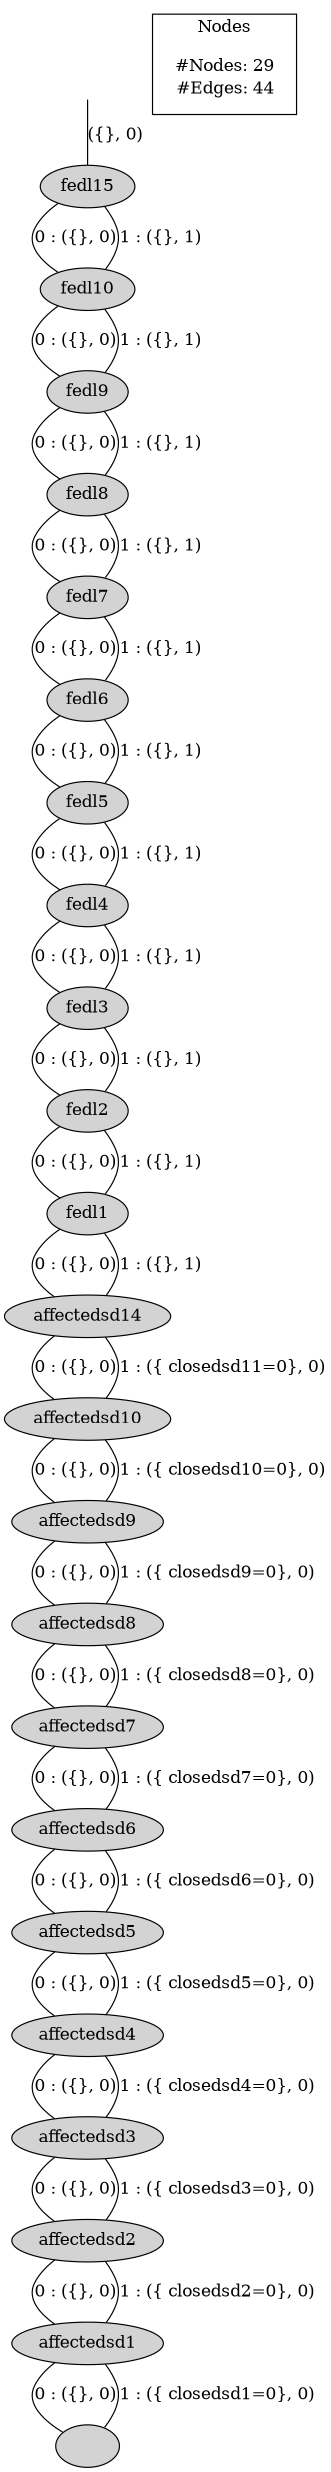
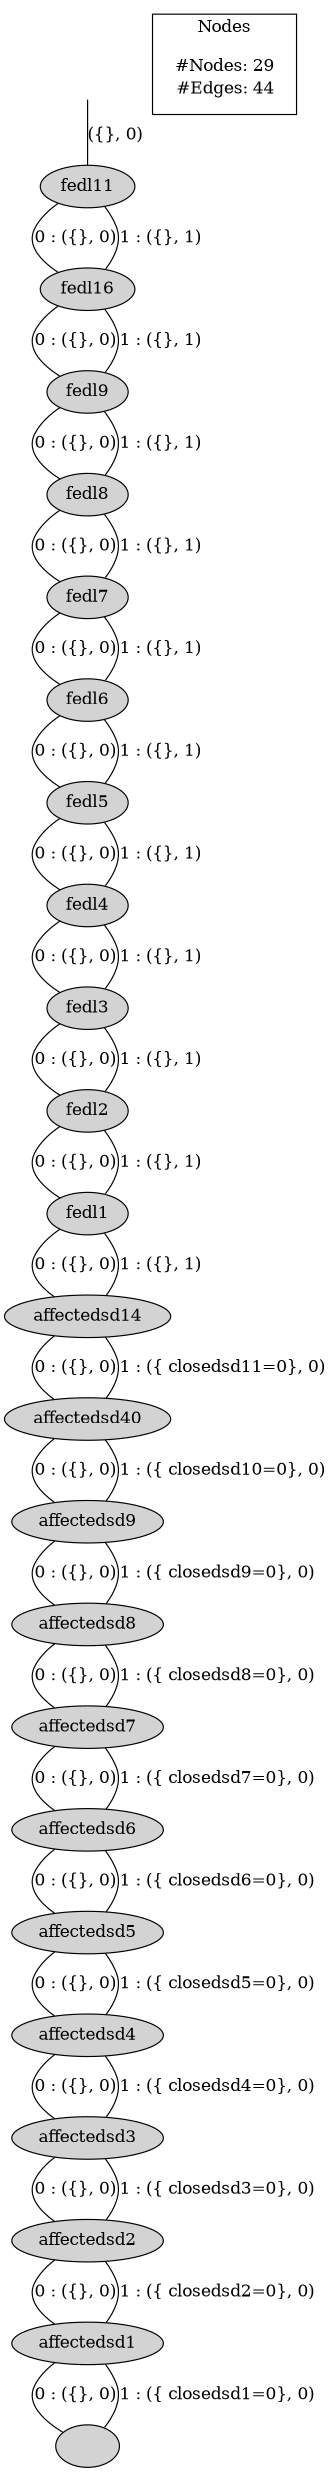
(88, 187) -> (88, 187)
(88, 289) -> (88, 289)
(88, 1419) -> (88, 1419)
